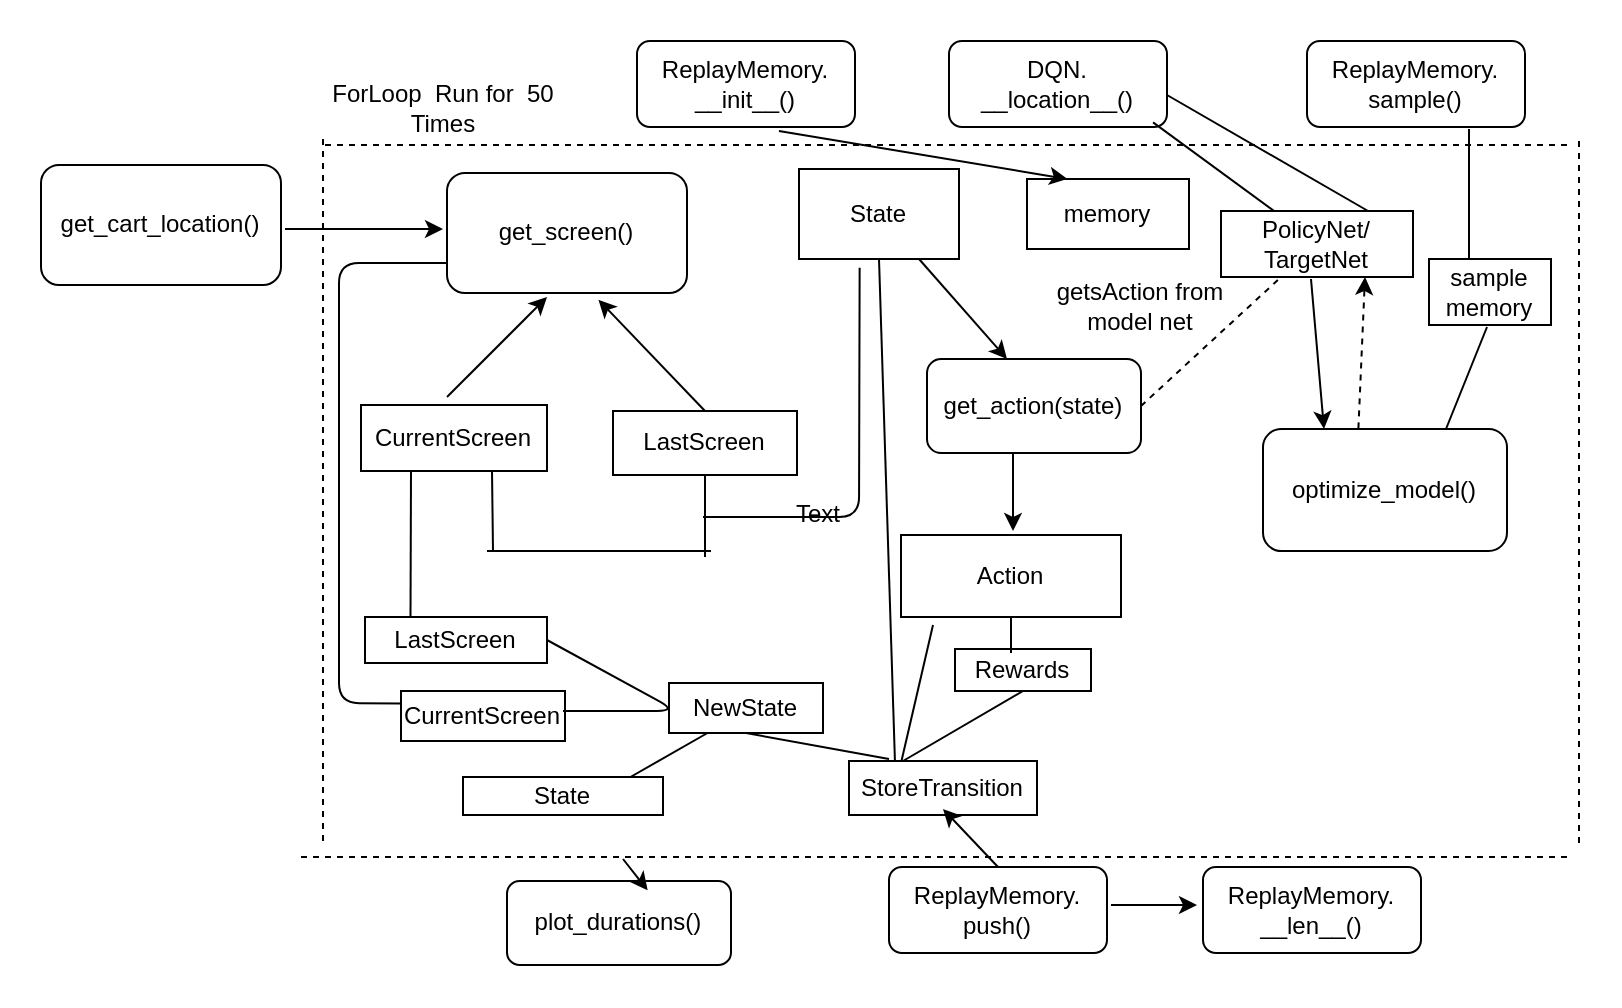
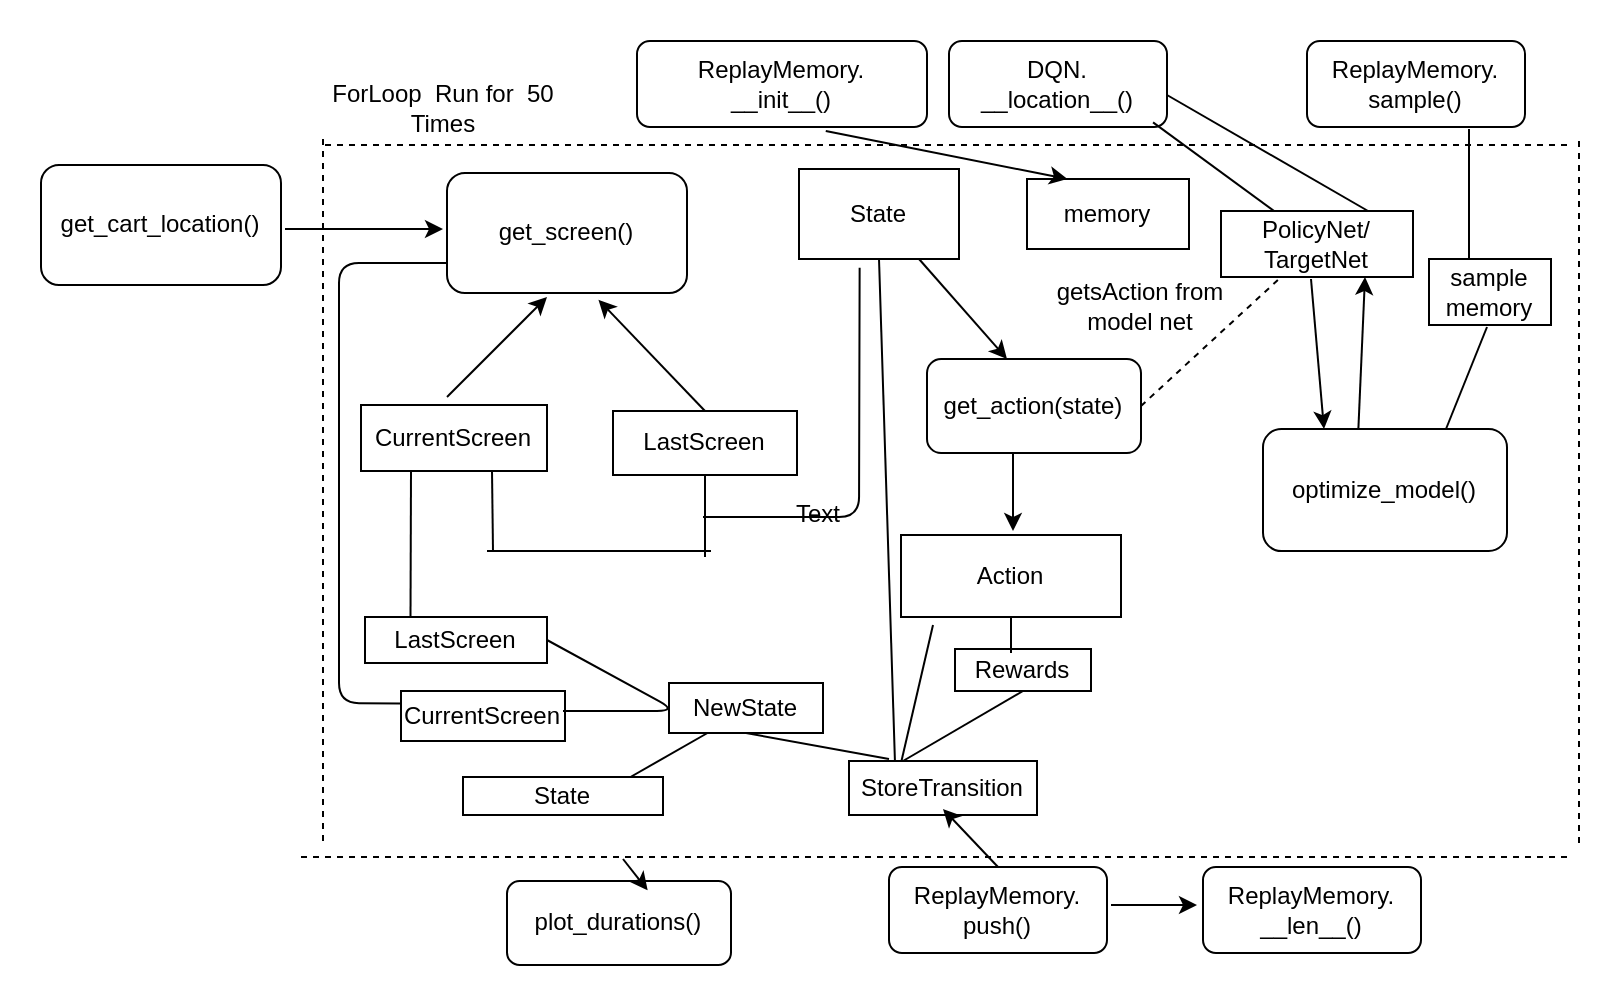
(746, 84) -> (782, 84)
(1361, 359) -> (1361, 359)
